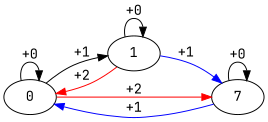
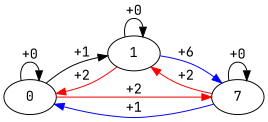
(186, 53) -> (186, 53)
none -> (184, 86)
